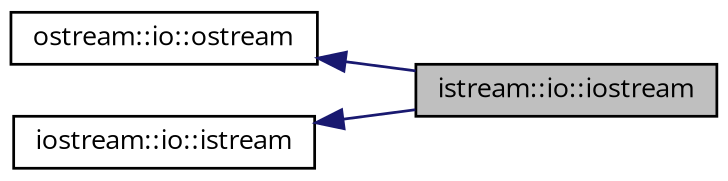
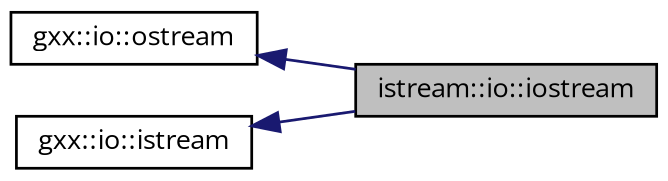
(164, 38) -> (134, 38)
(164, 142) -> (134, 142)
